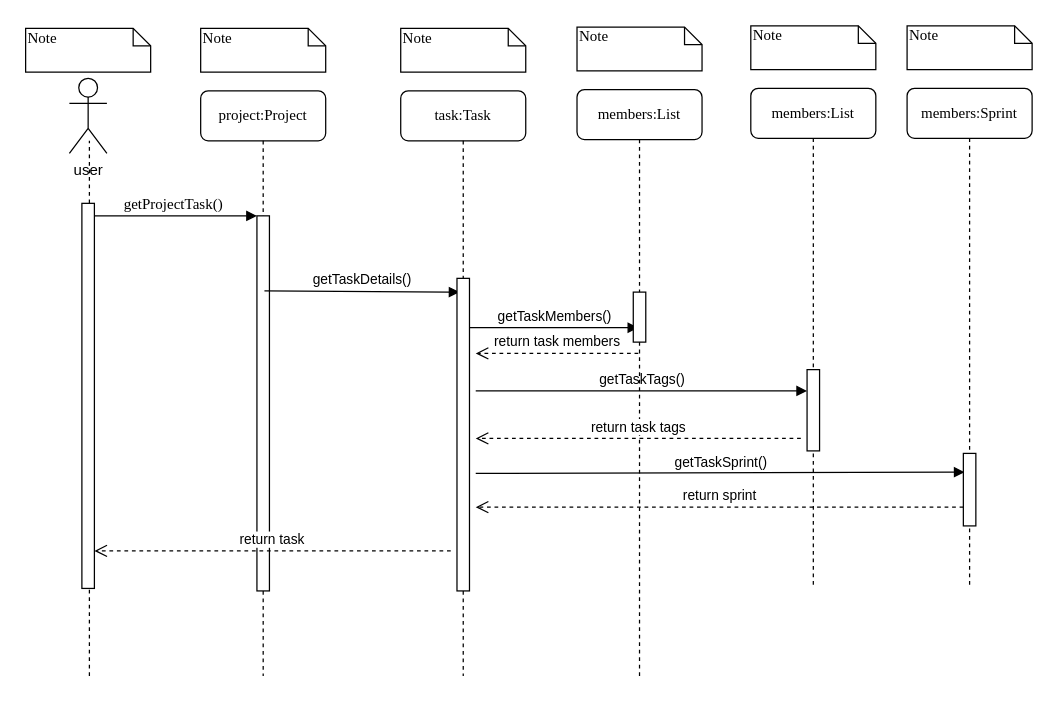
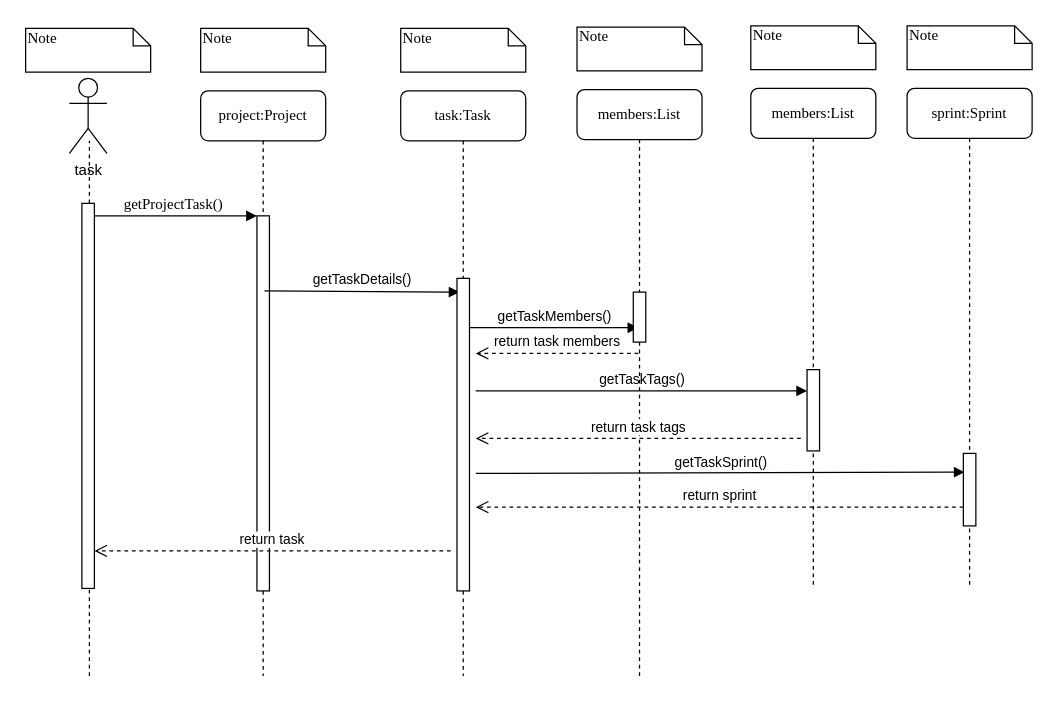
(969, 113) -> (969, 113)
(89, 171) -> (89, 171)
